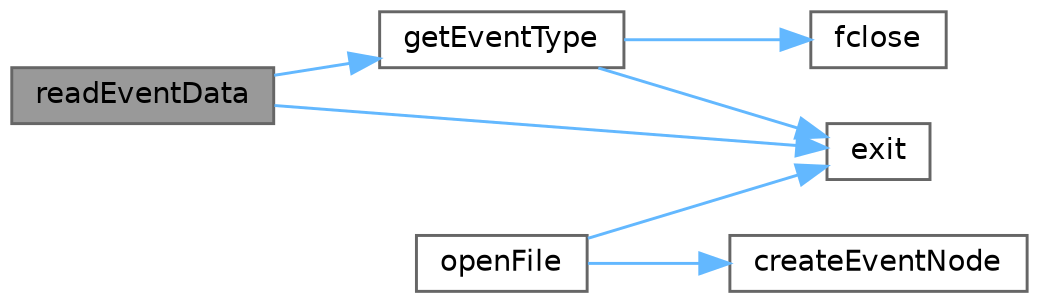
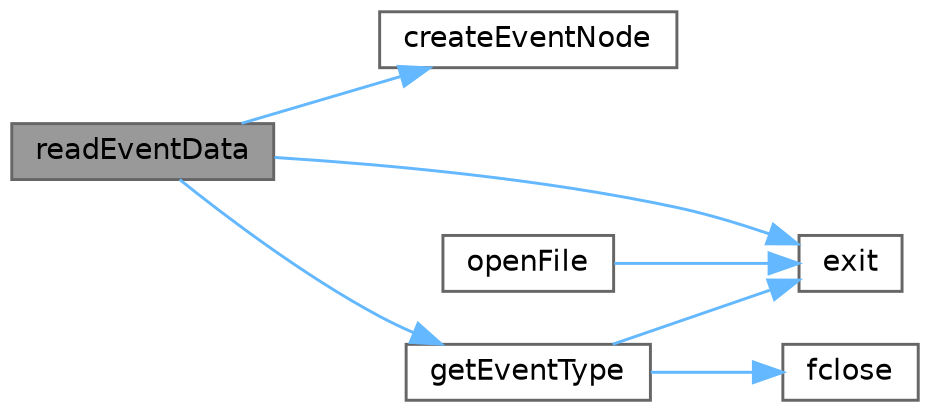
(644, 263) -> (321, 100)
